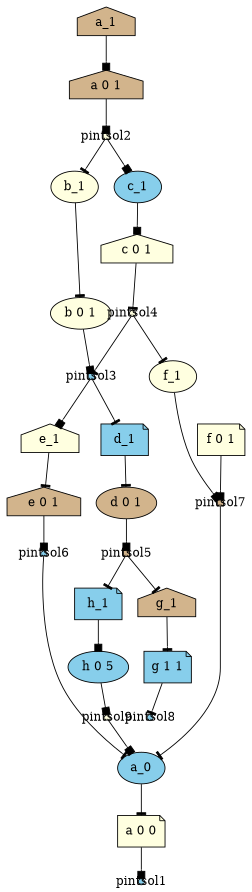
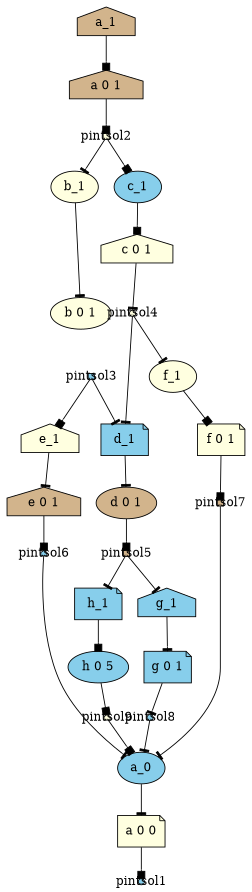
(113, 343) -> (129, 368)
(86, 347) -> none
(186, 446) -> (194, 404)
(167, 604) -> (167, 604)
(168, 667) -> (168, 667)
none -> (147, 734)
